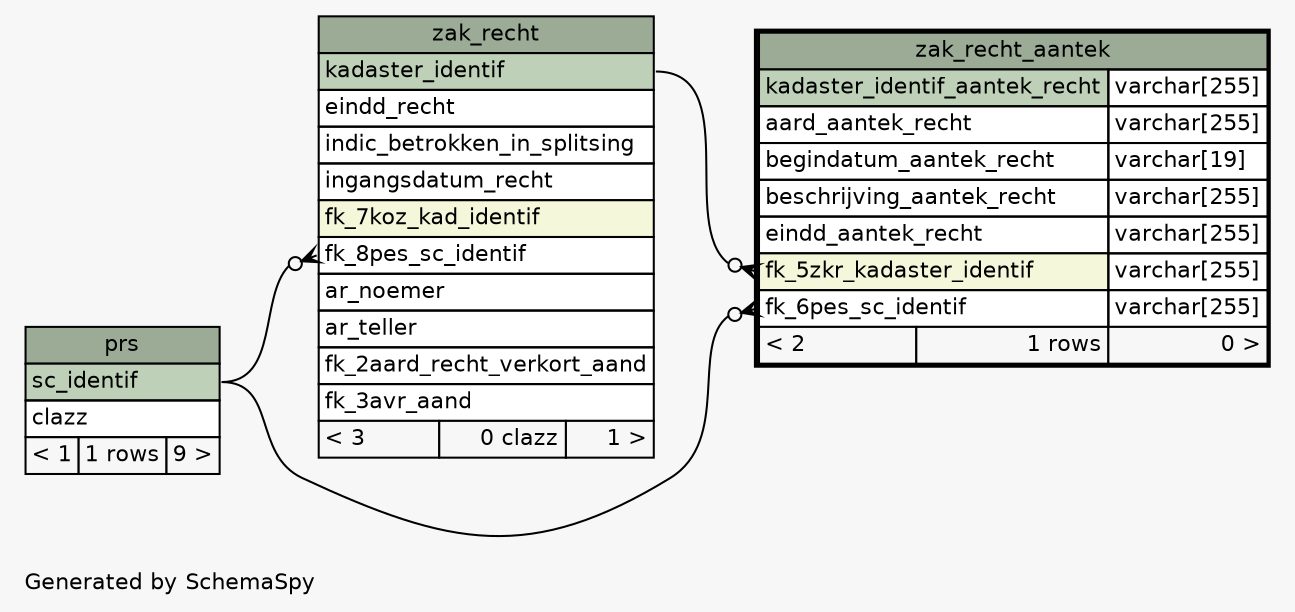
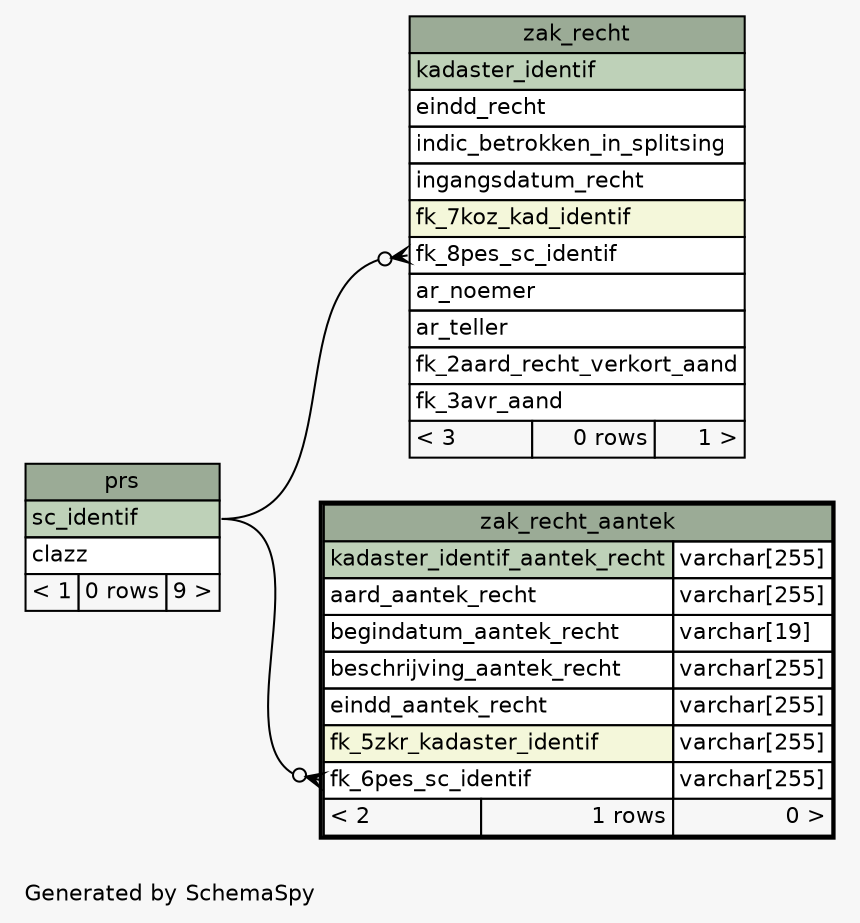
(706, 156) -> none
(520, 438) -> (611, 438)
(123, 455) -> (123, 591)
